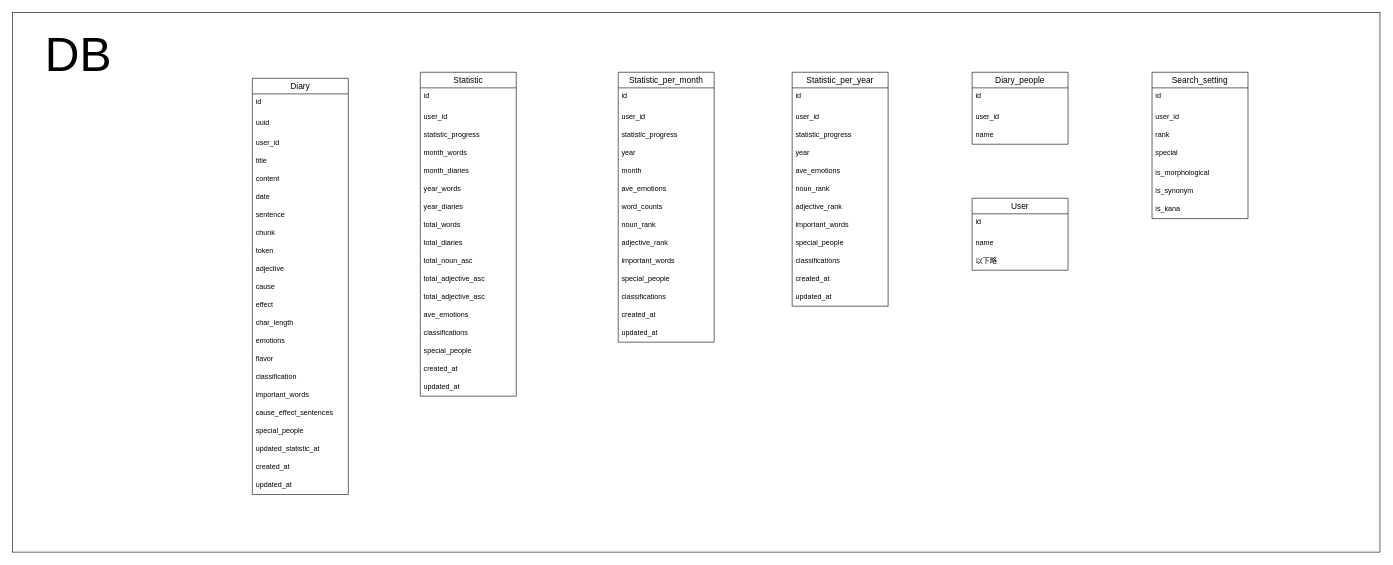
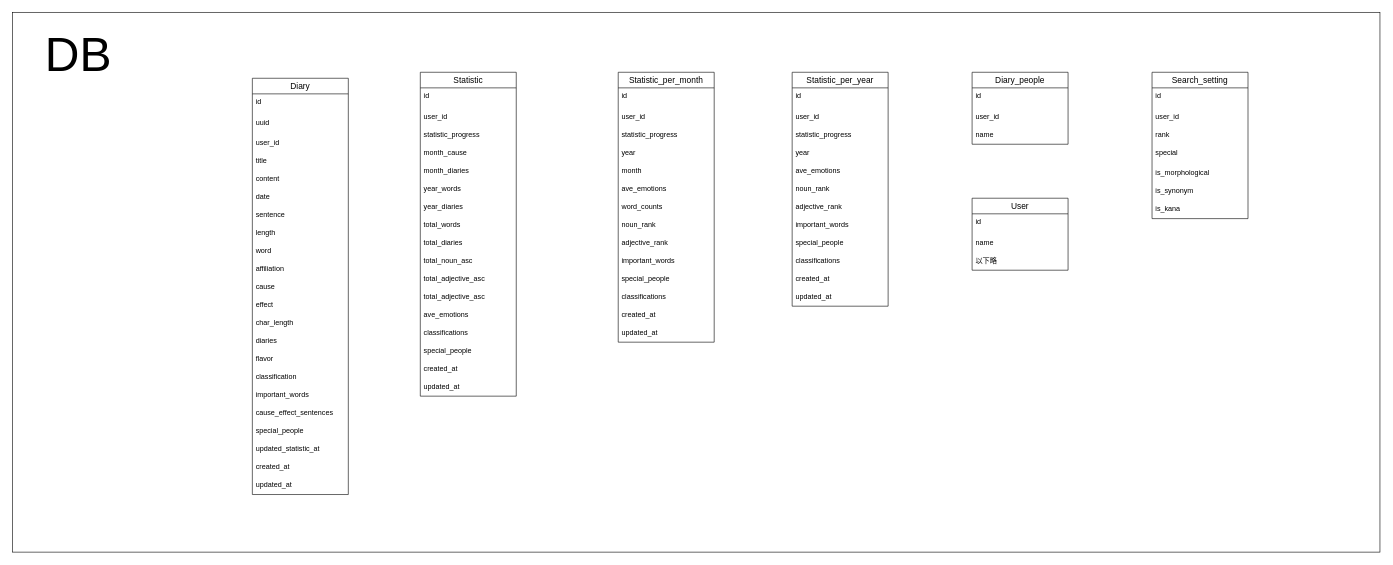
(446, 152) -> (446, 152)
(266, 233) -> (267, 233)
(266, 251) -> (264, 251)
(273, 269) -> (274, 269)
(271, 341) -> (268, 341)
